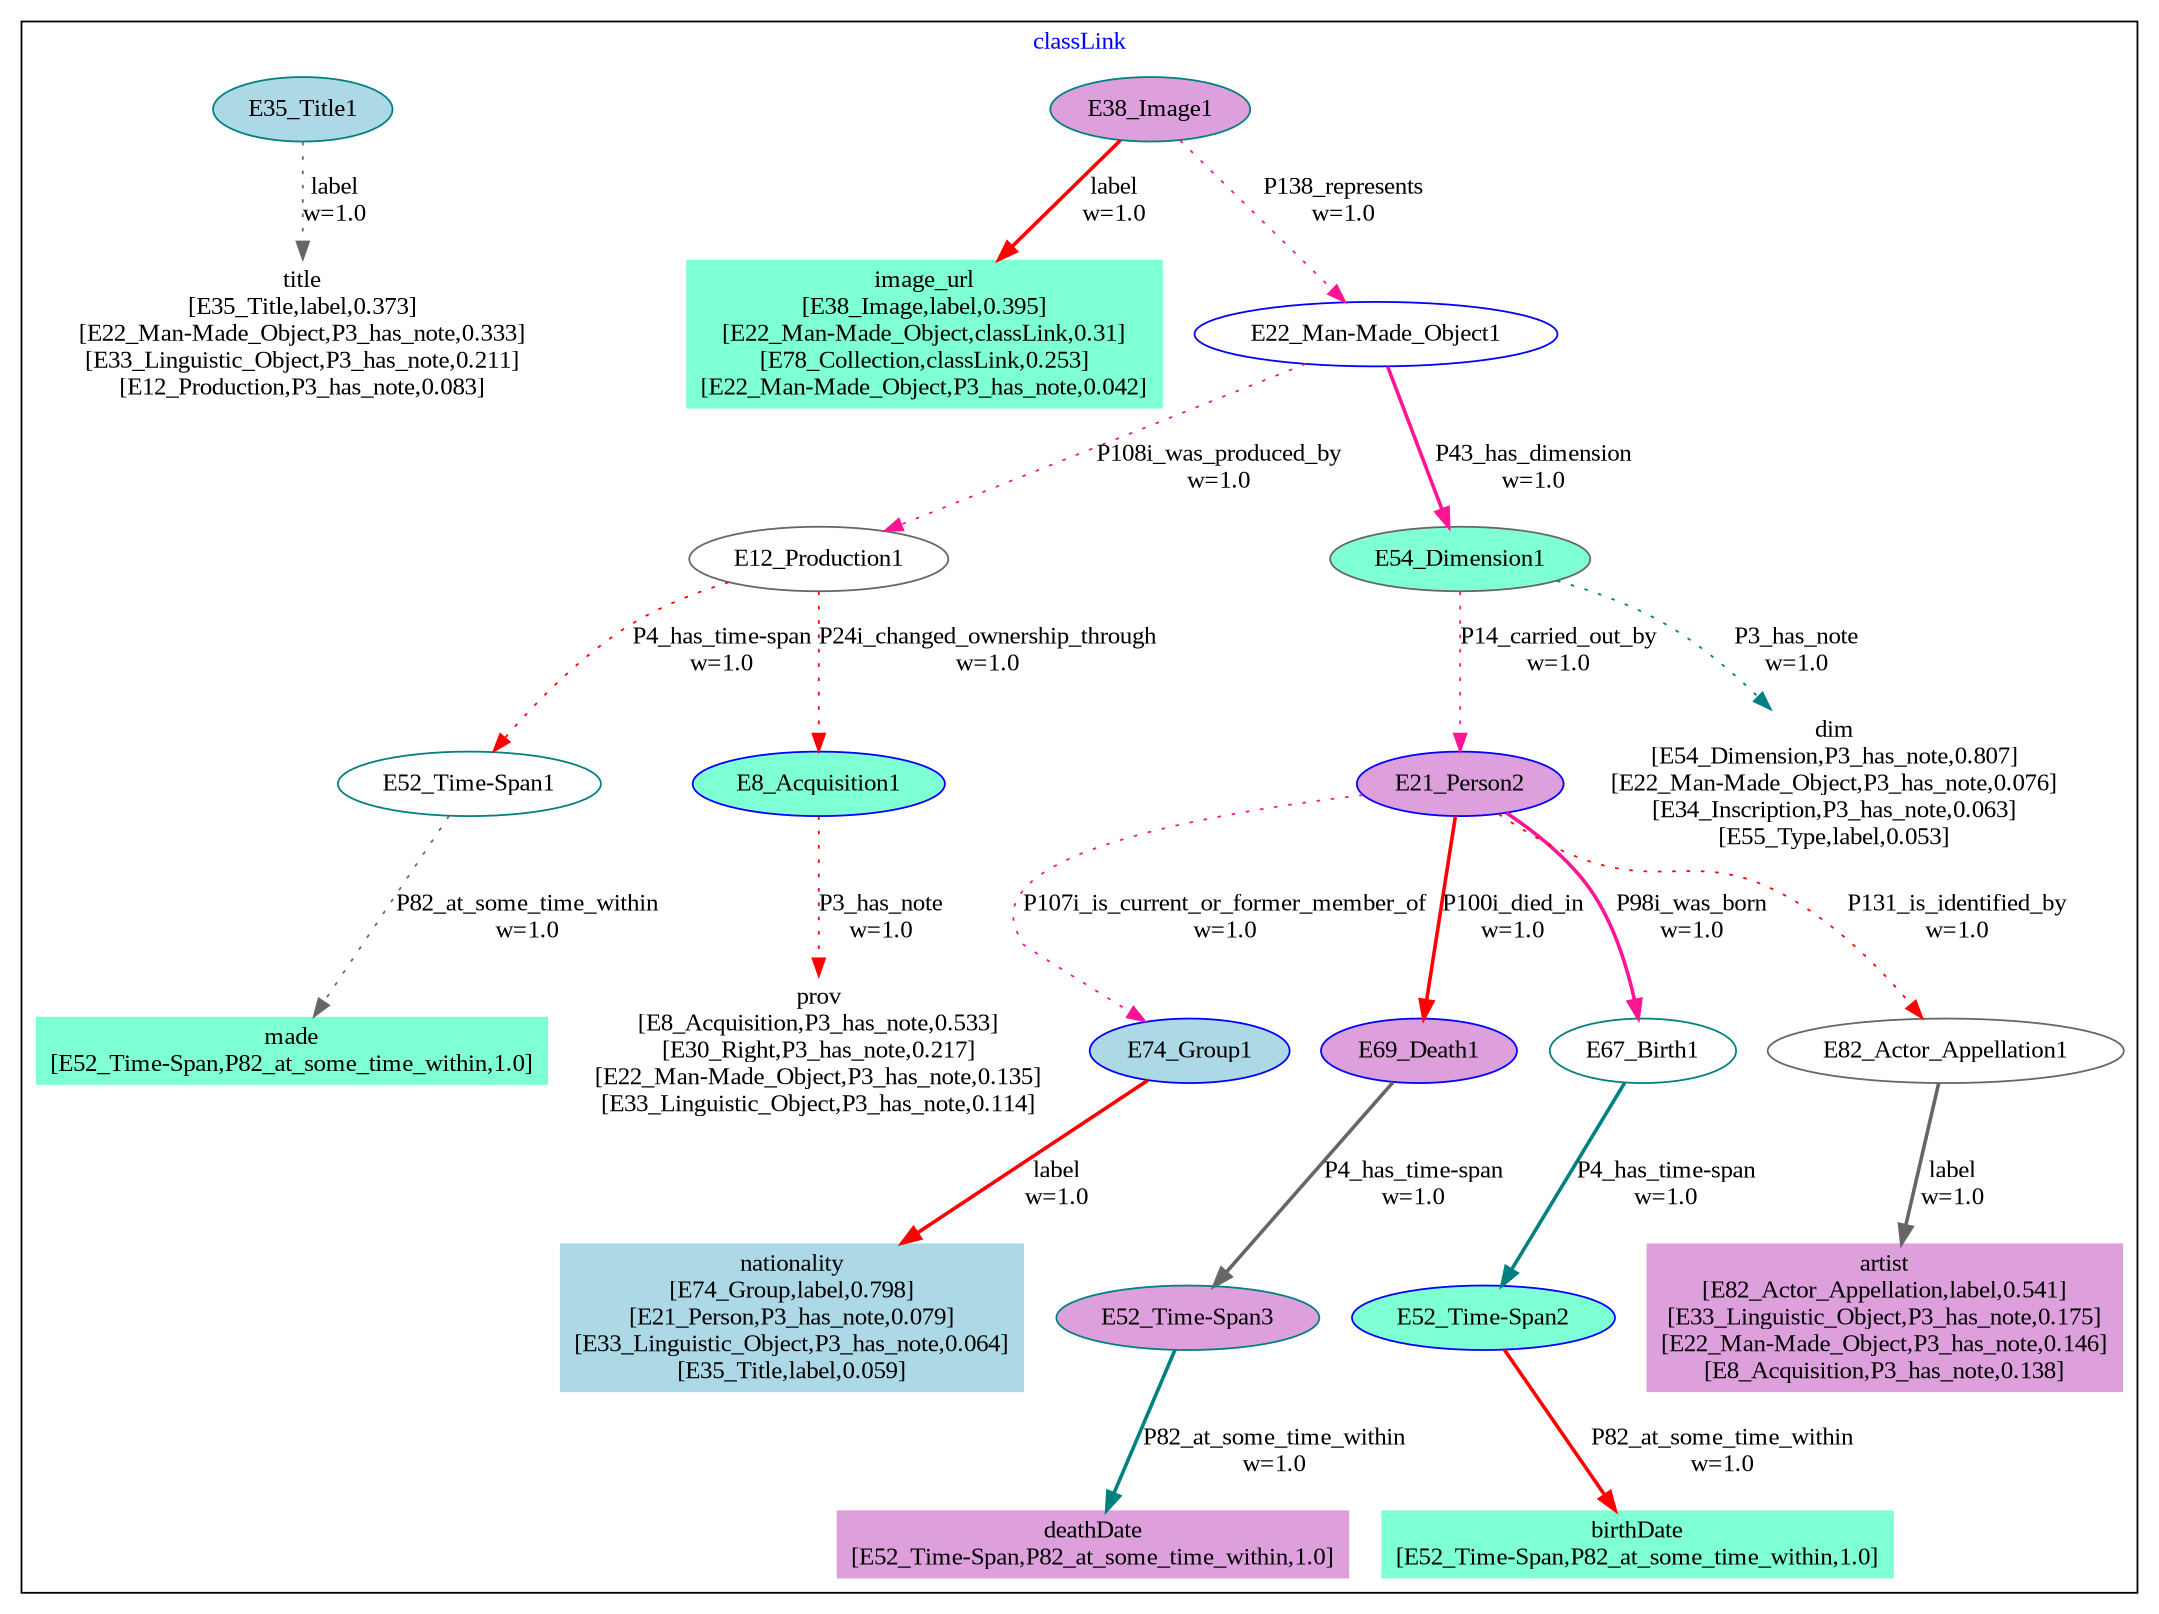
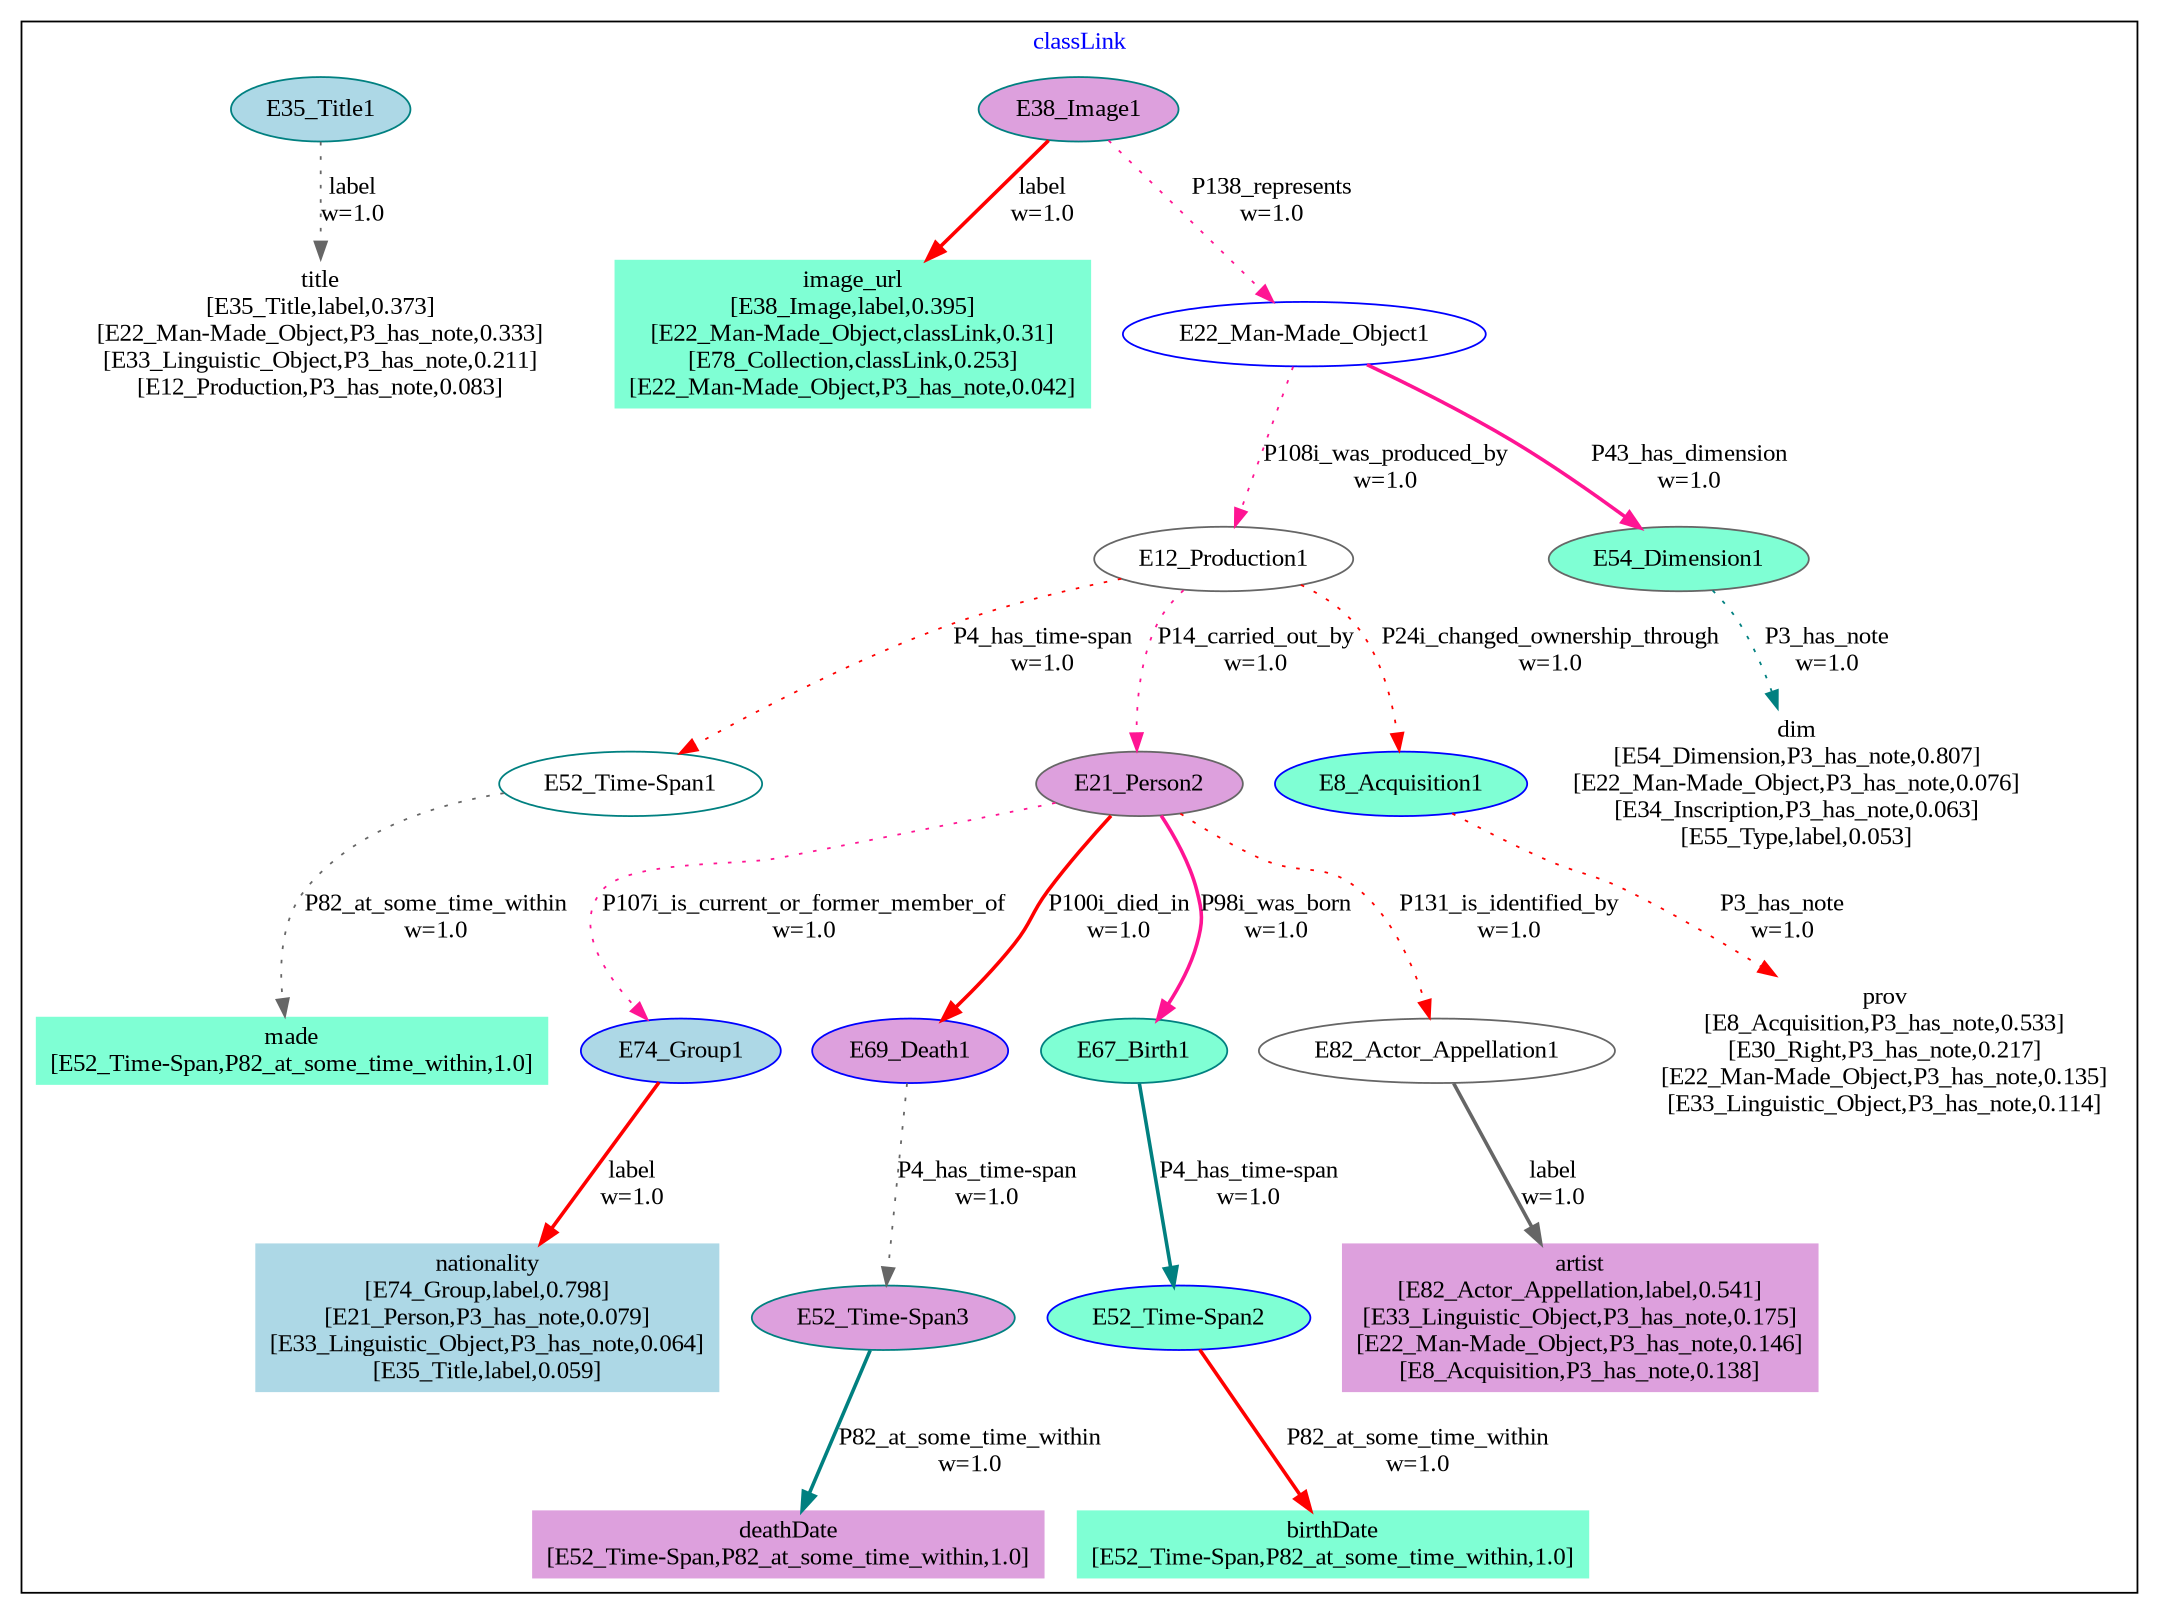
(1460, 662) -> (1146, 656)
(1460, 784) -> (1140, 784)
(1643, 1051) -> (1134, 1051)
(1309, 1177) -> (898, 1175)
